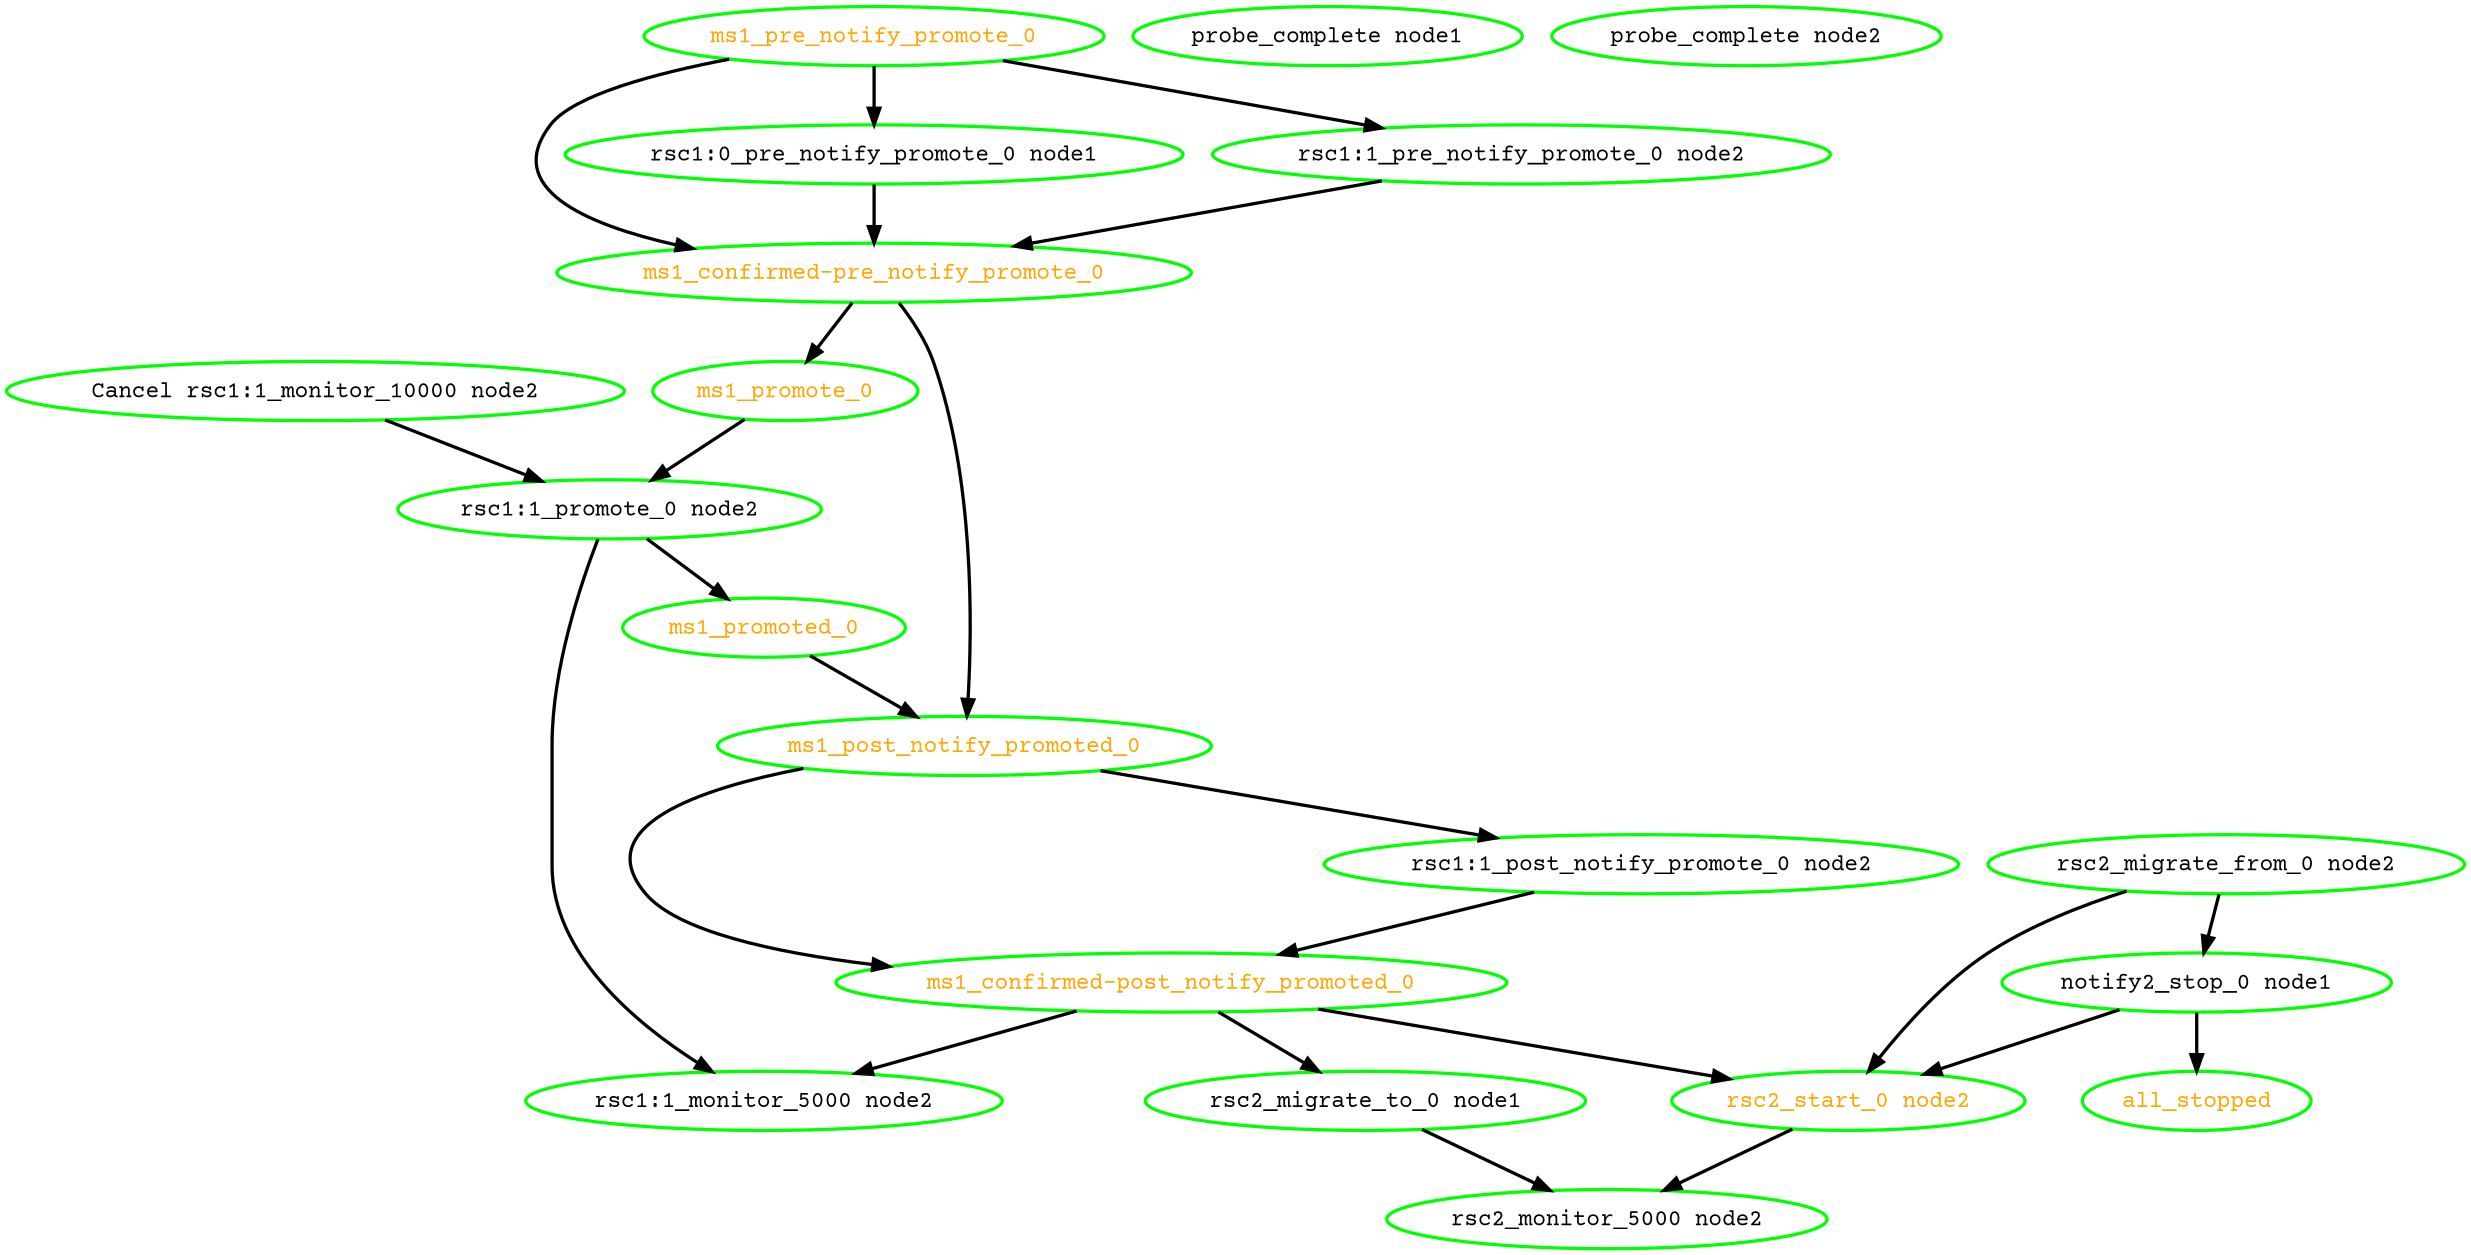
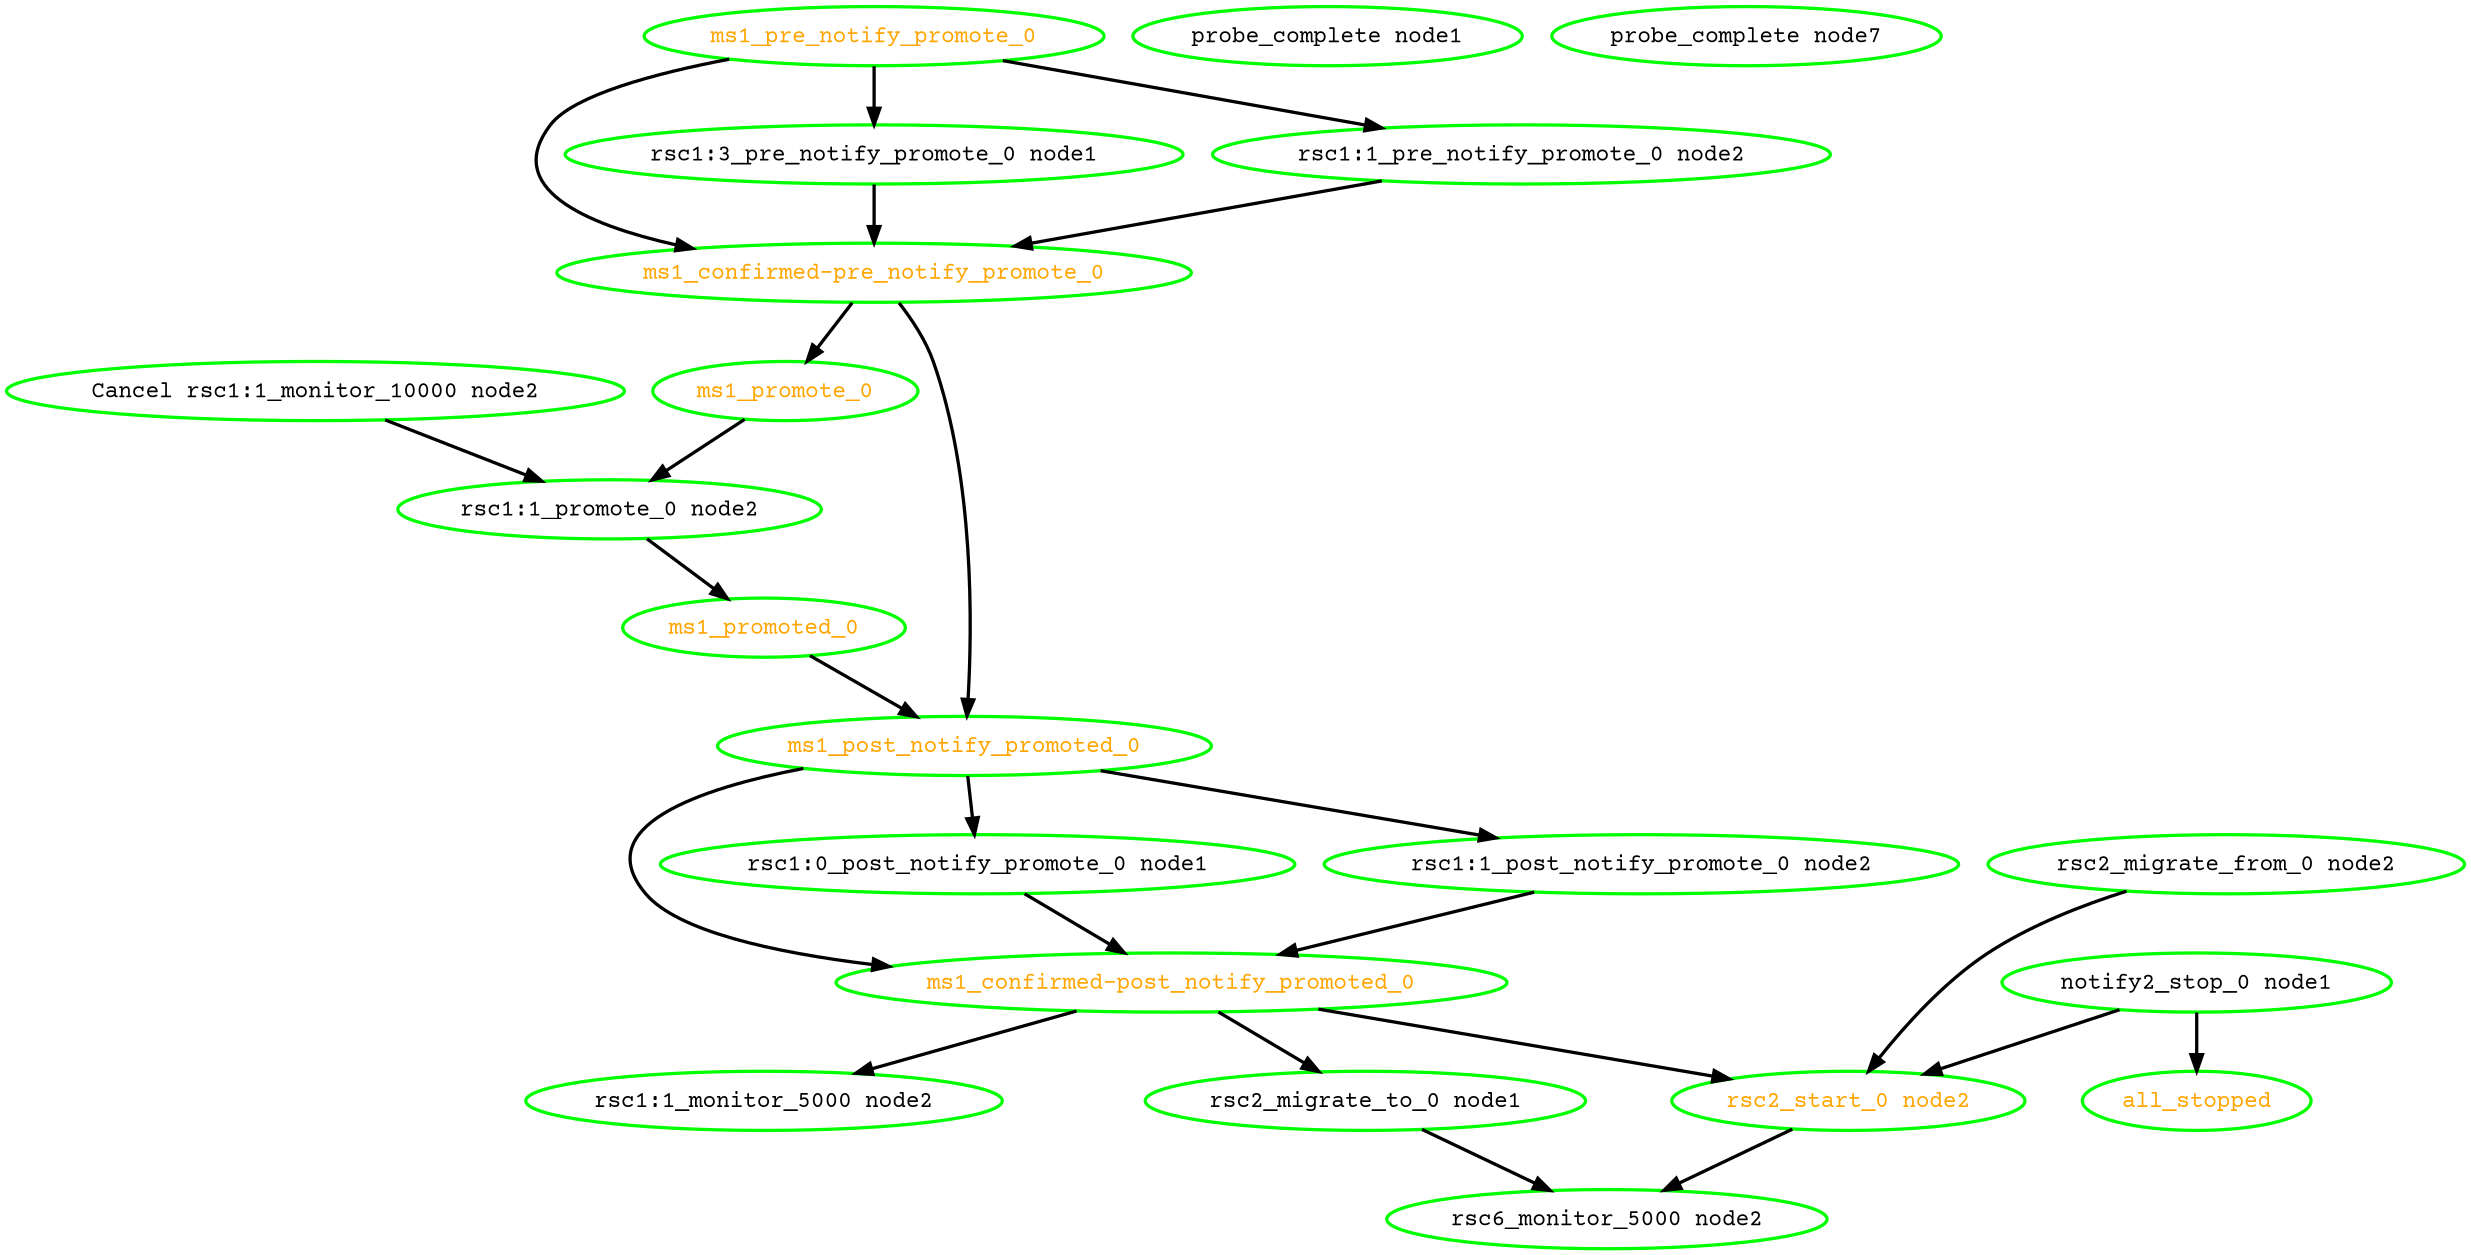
(1747, 36) -> (1747, 36)
(874, 154) -> (874, 154)
(552, 827) -> none
none -> (978, 864)
(2214, 916) -> none
(1607, 1219) -> (1607, 1219)
